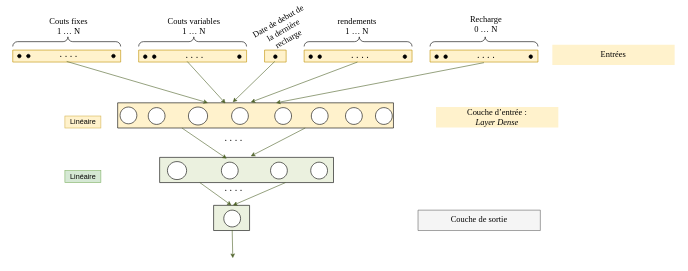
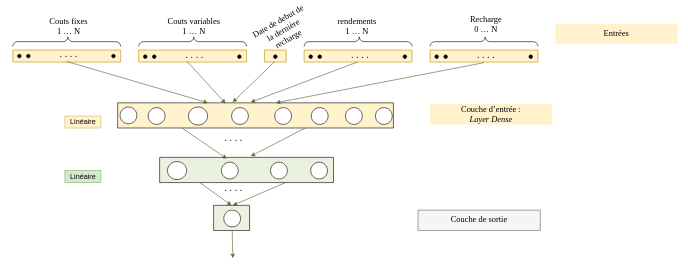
(614, 55) -> (617, 34)
(497, 117) -> (491, 114)
